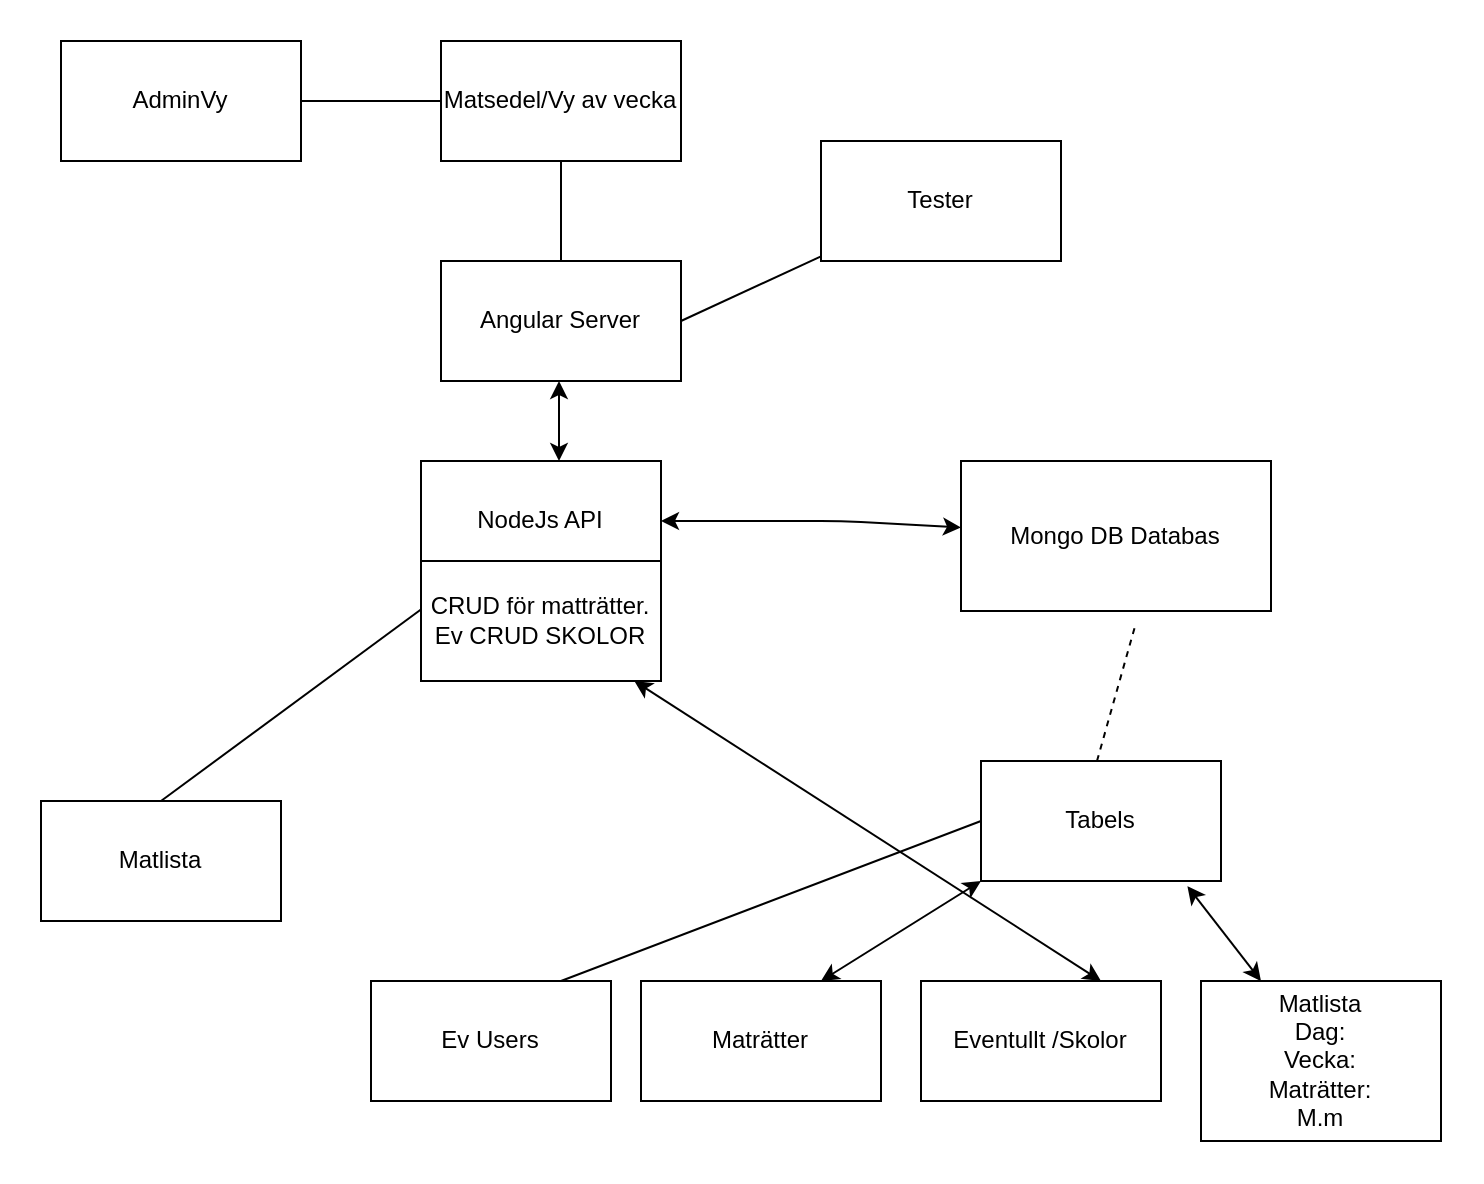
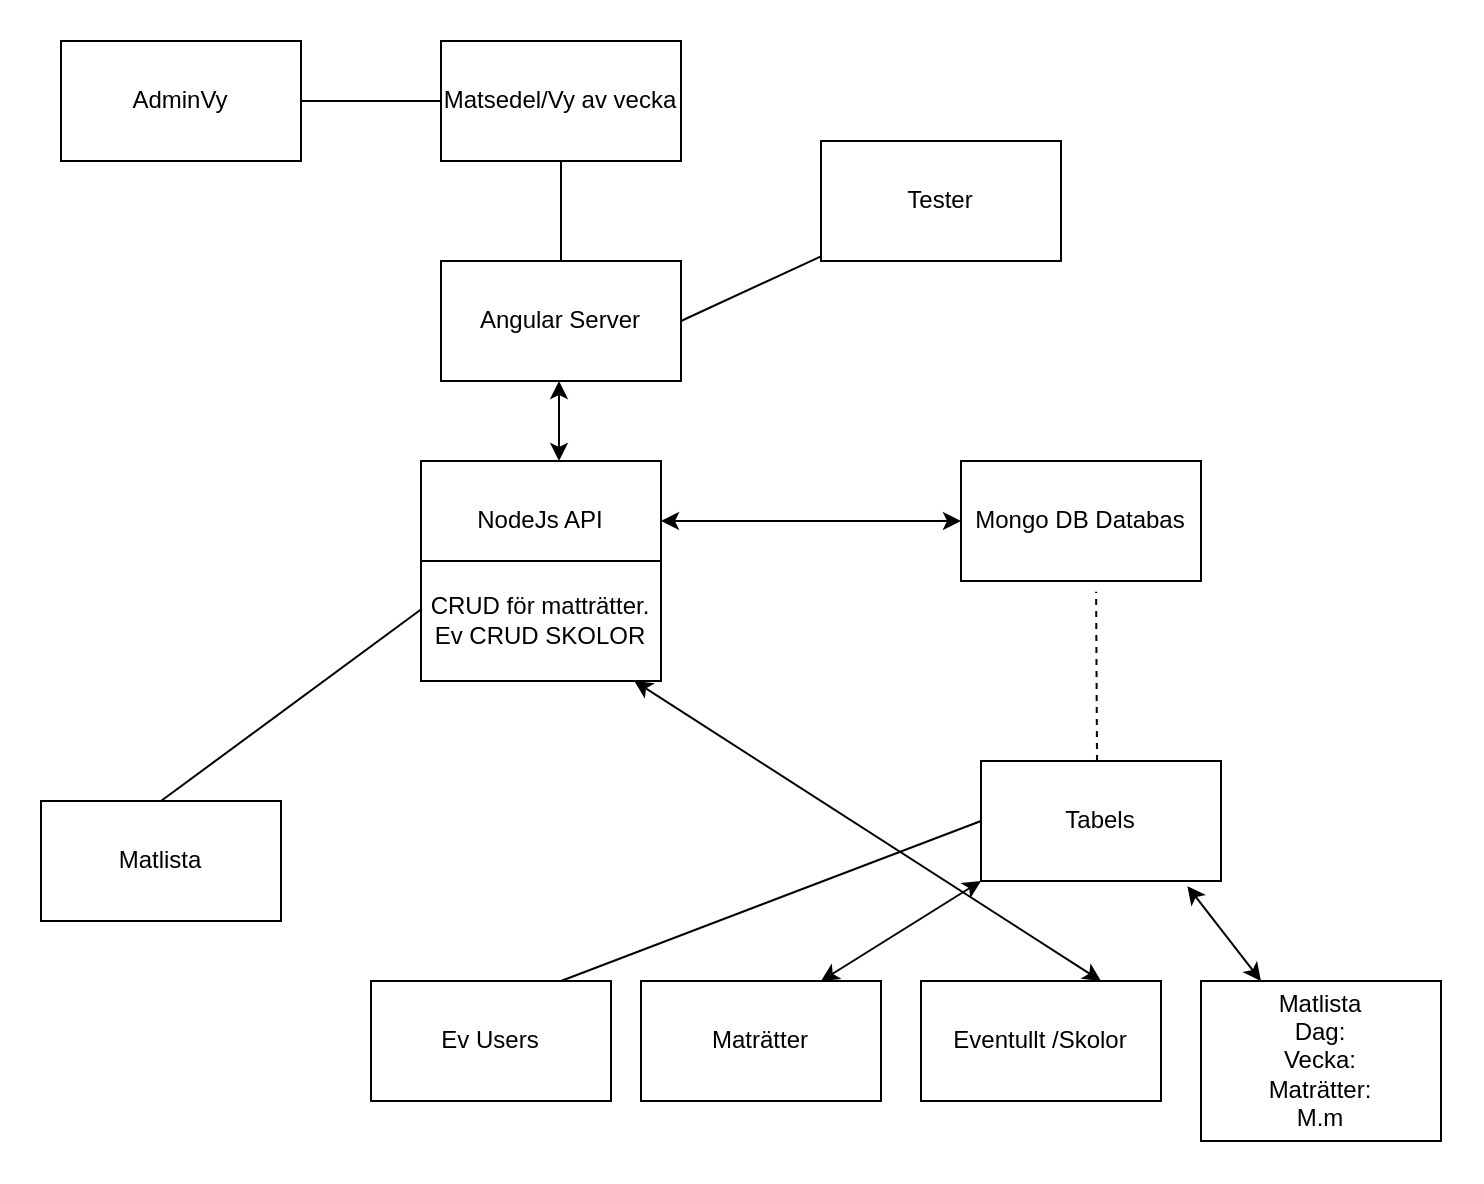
(1116, 536) -> (1081, 521)
